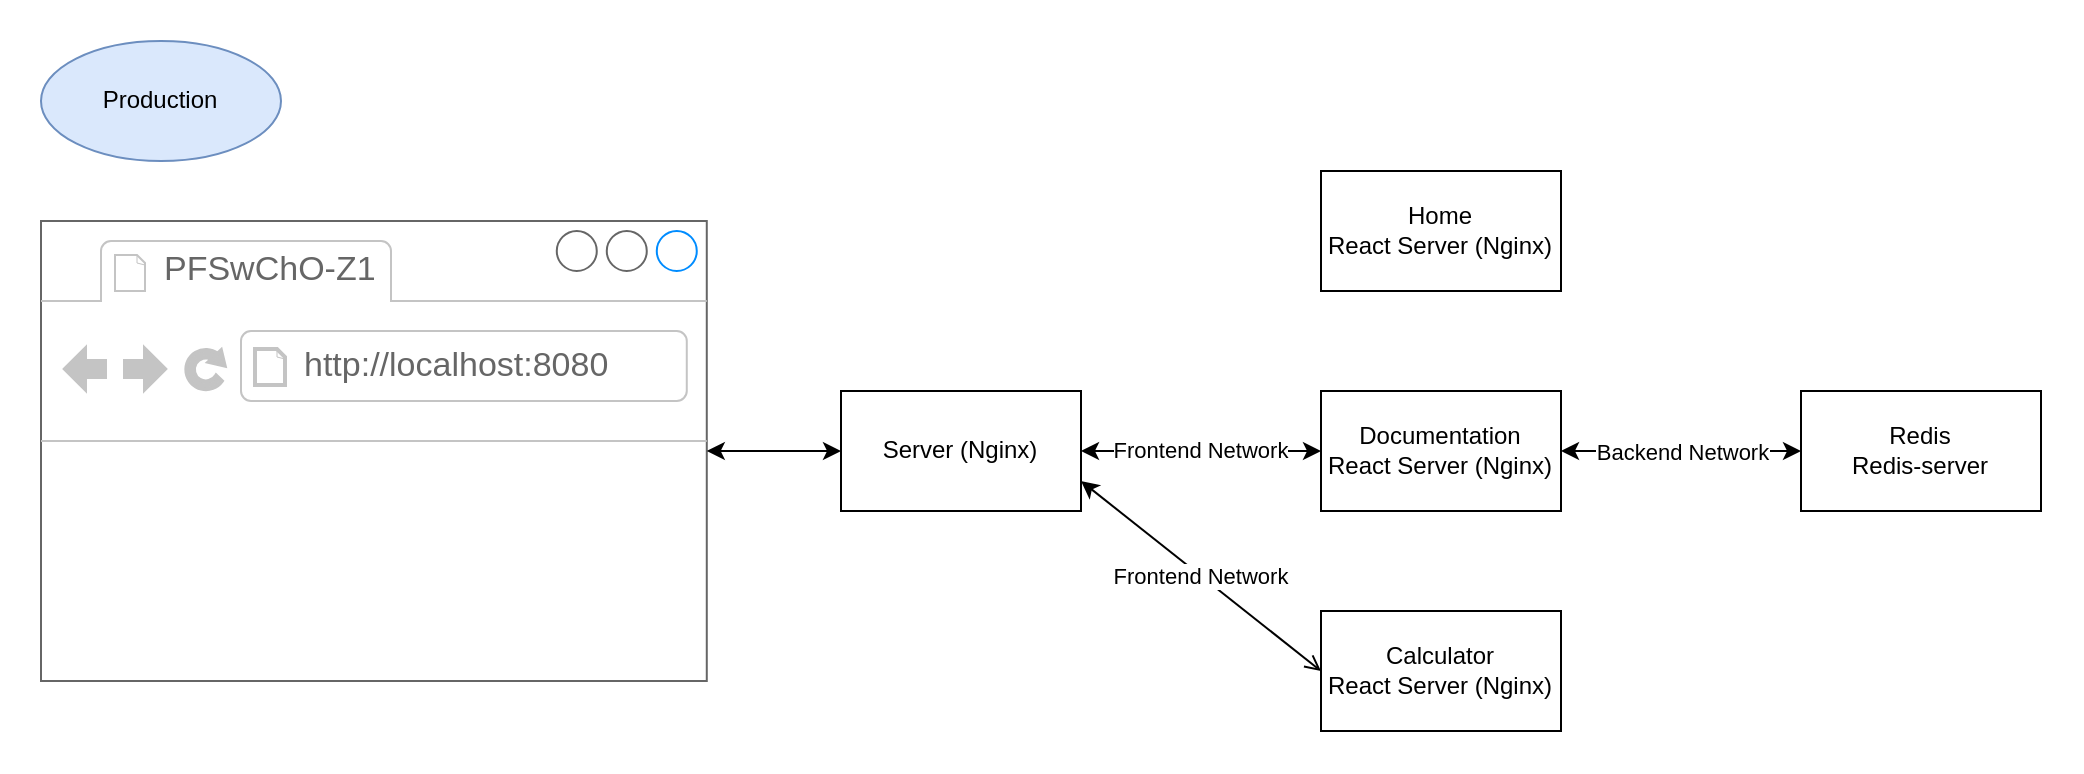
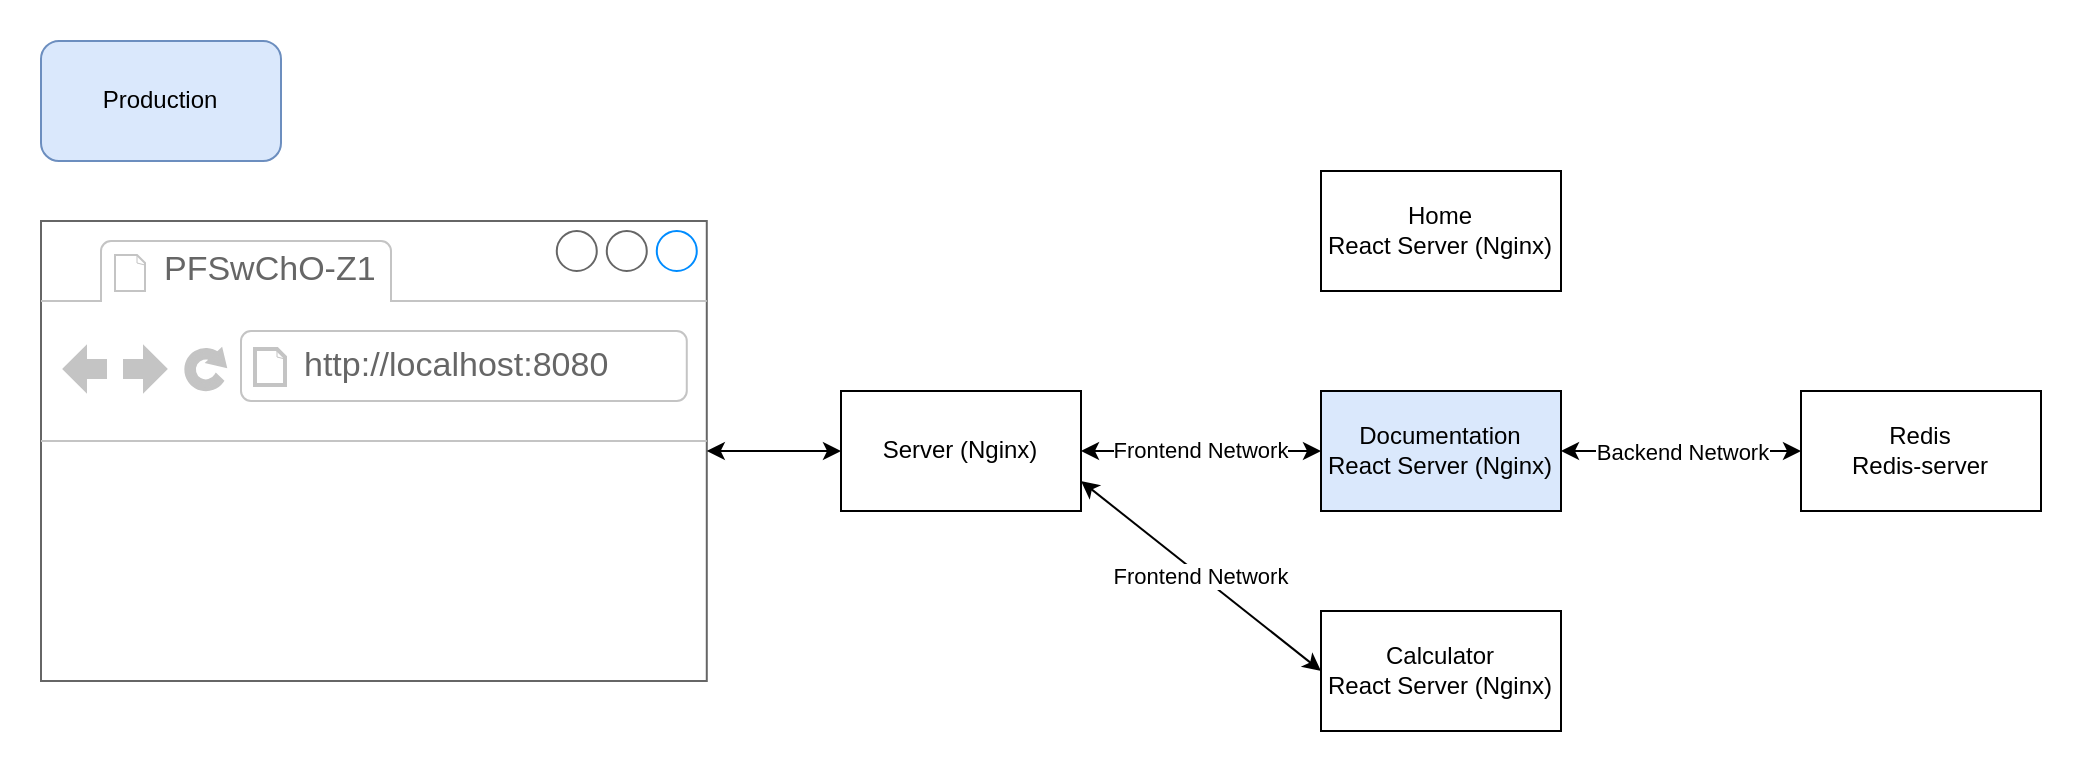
(161, 101) -> (161, 101)
(1441, 451) -> (1441, 451)
(1312, 664) -> (1309, 662)
